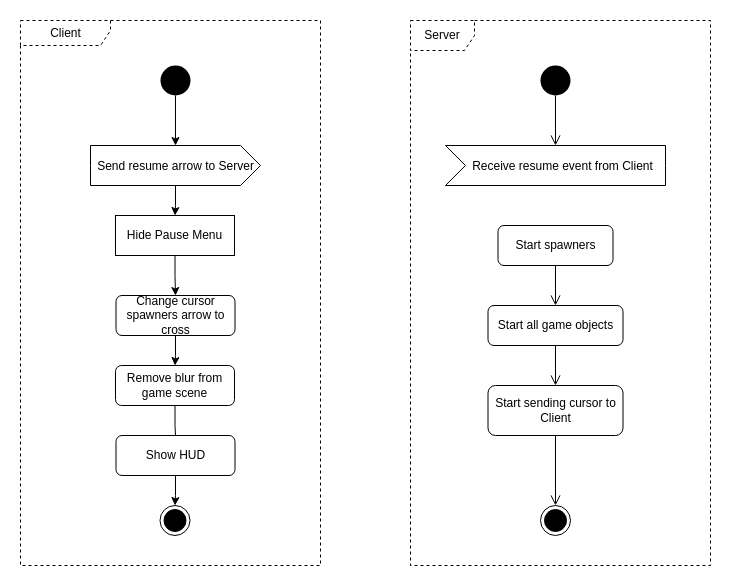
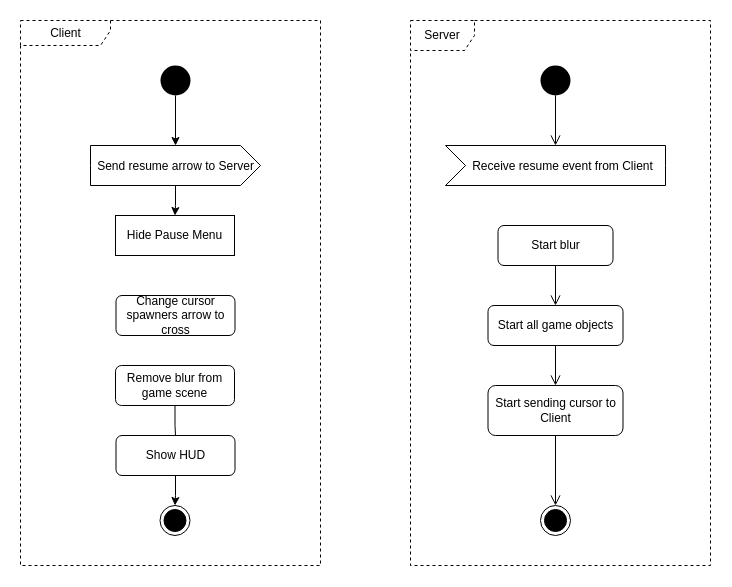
(556, 246) -> (556, 246)
(175, 272) -> none
(176, 347) -> none
